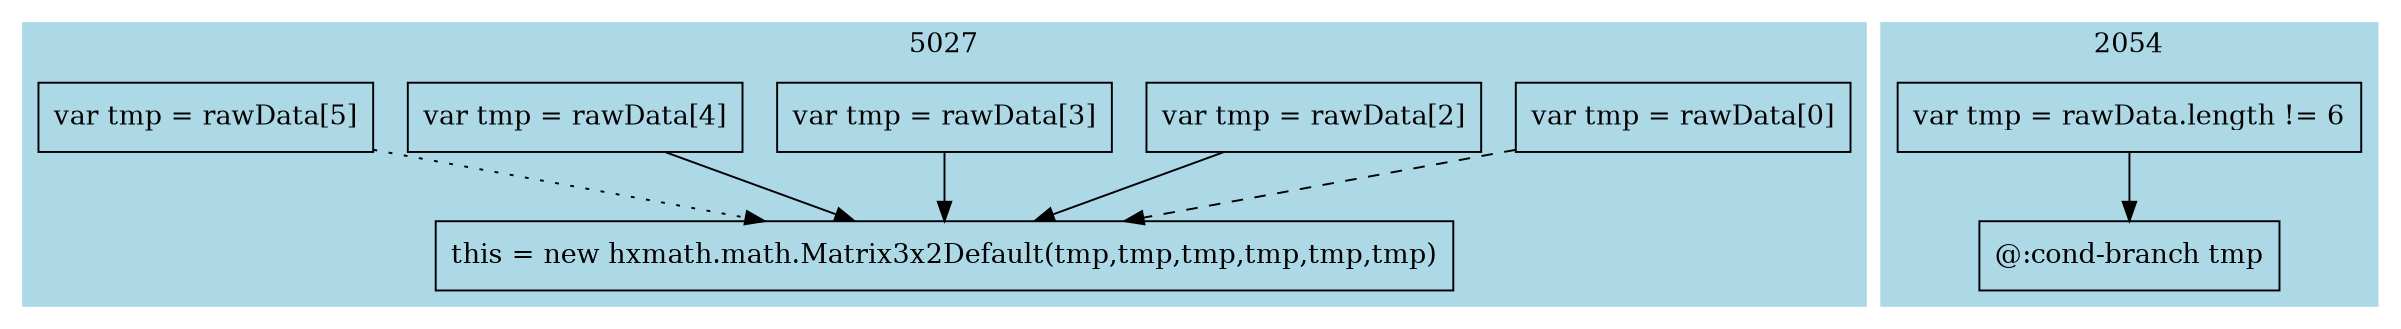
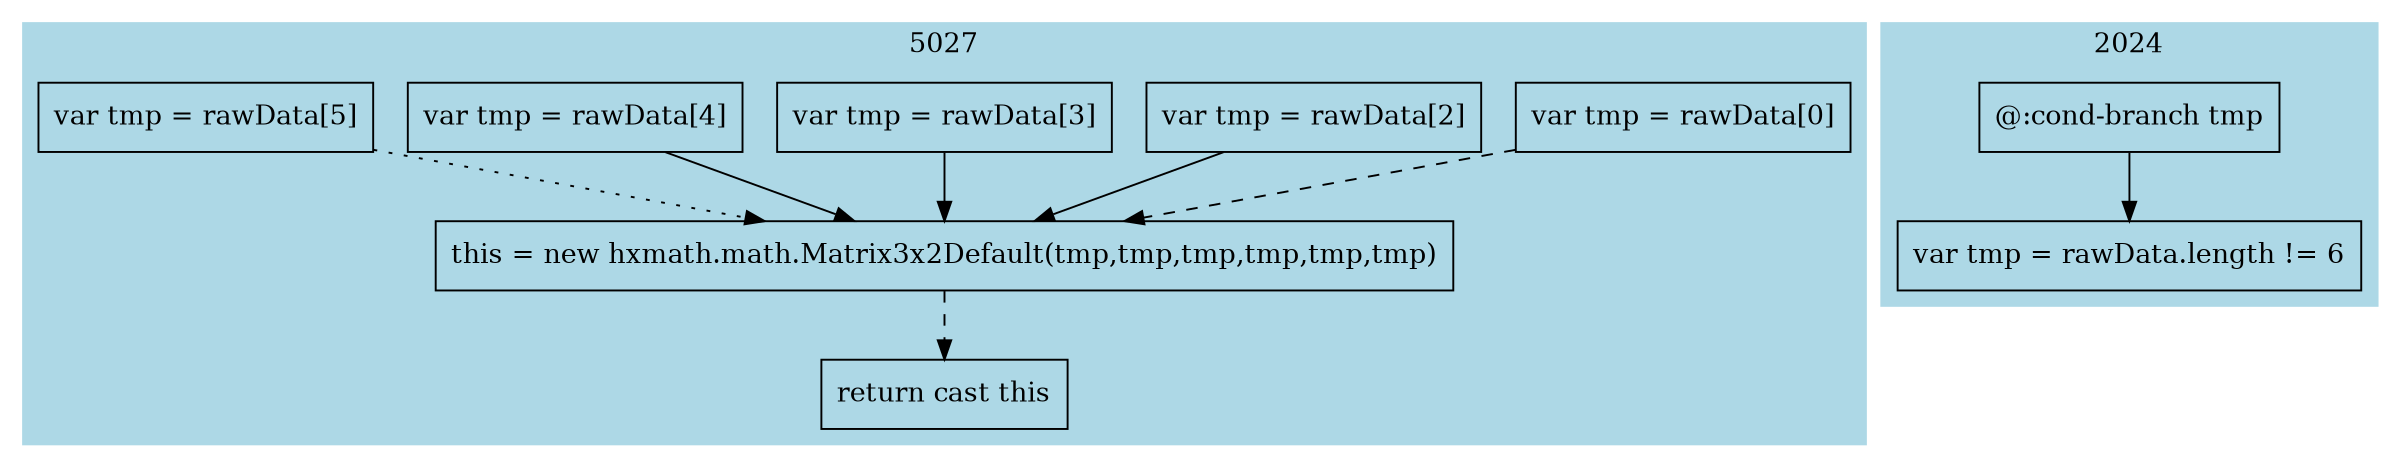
(2129, 45) -> (2129, 45)
(2129, 177) -> (2129, 177)
none -> (944, 394)
